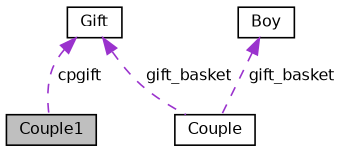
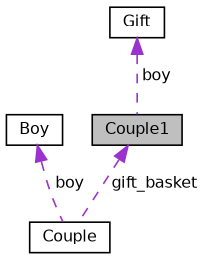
(78, 76) -> (155, 76)
(290, 76) -> (68, 184)
(145, 88) -> (99, 191)
